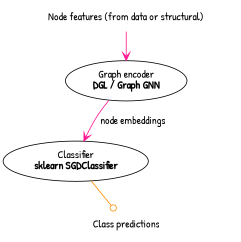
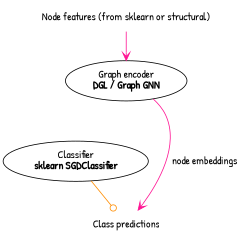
(126, 17) -> (126, 17)
(97, 116) -> (168, 152)
